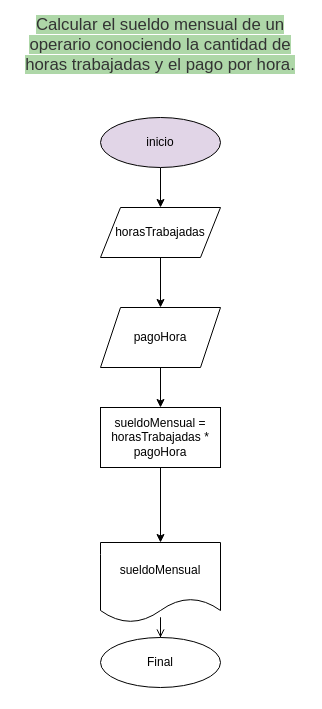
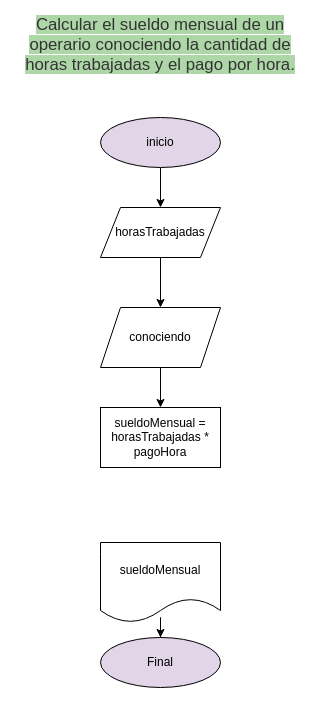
(161, 338) -> (161, 338)
(161, 502) -> none
(161, 631) -> (161, 629)
(161, 663) -> (161, 663)
